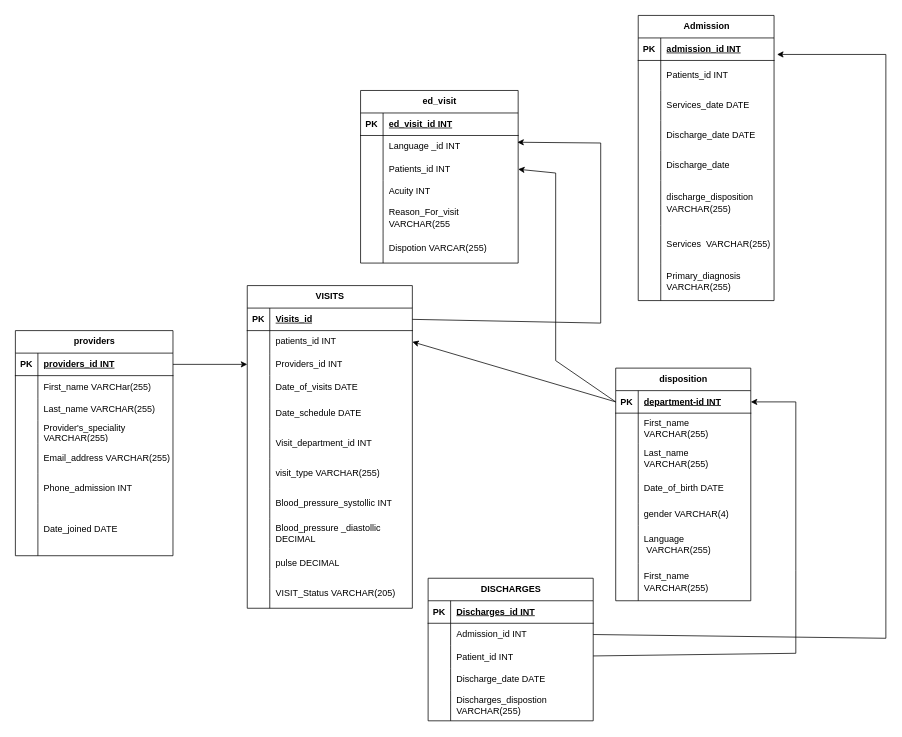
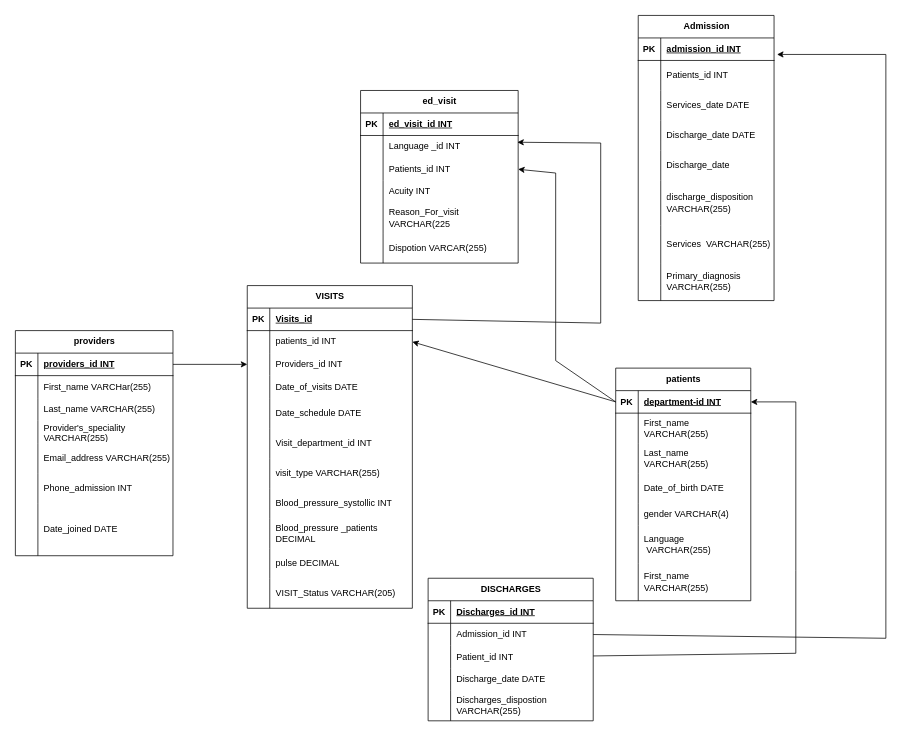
(453, 218) -> (453, 218)
(683, 379) -> (683, 379)
(344, 533) -> (344, 533)
